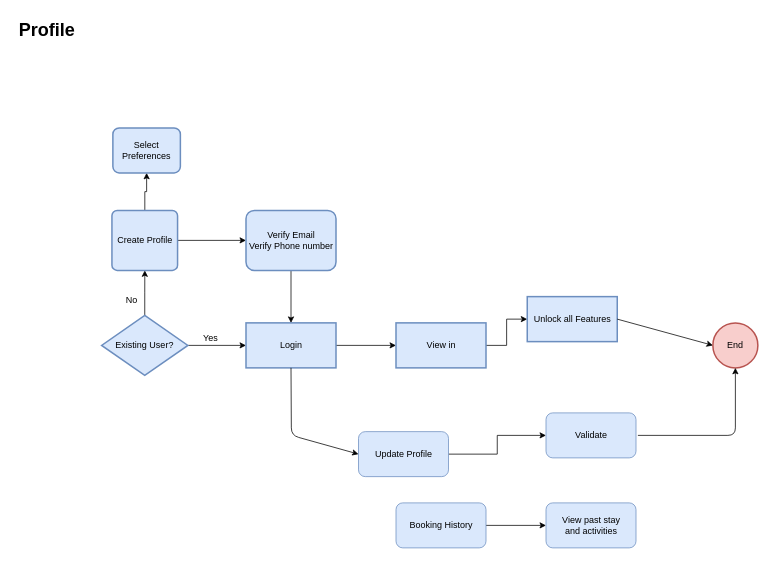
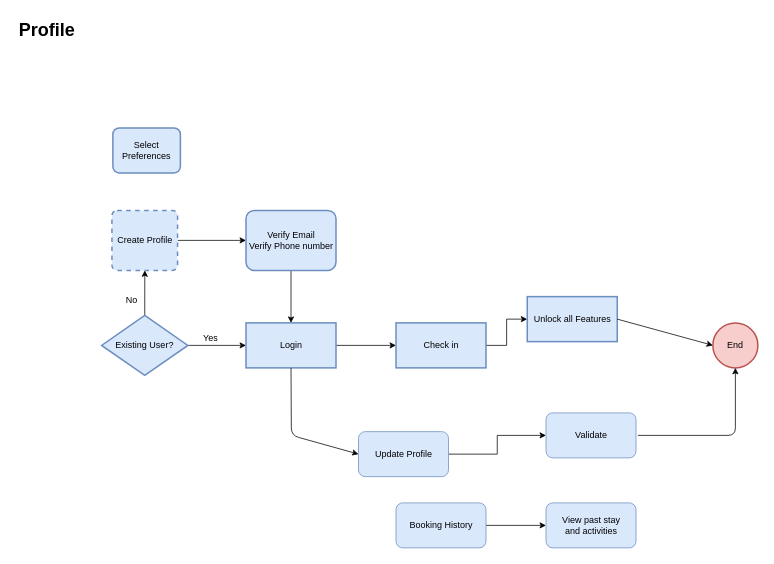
(145, 194) -> none
(145, 240) -> (145, 240)
(441, 345) -> (441, 345)
